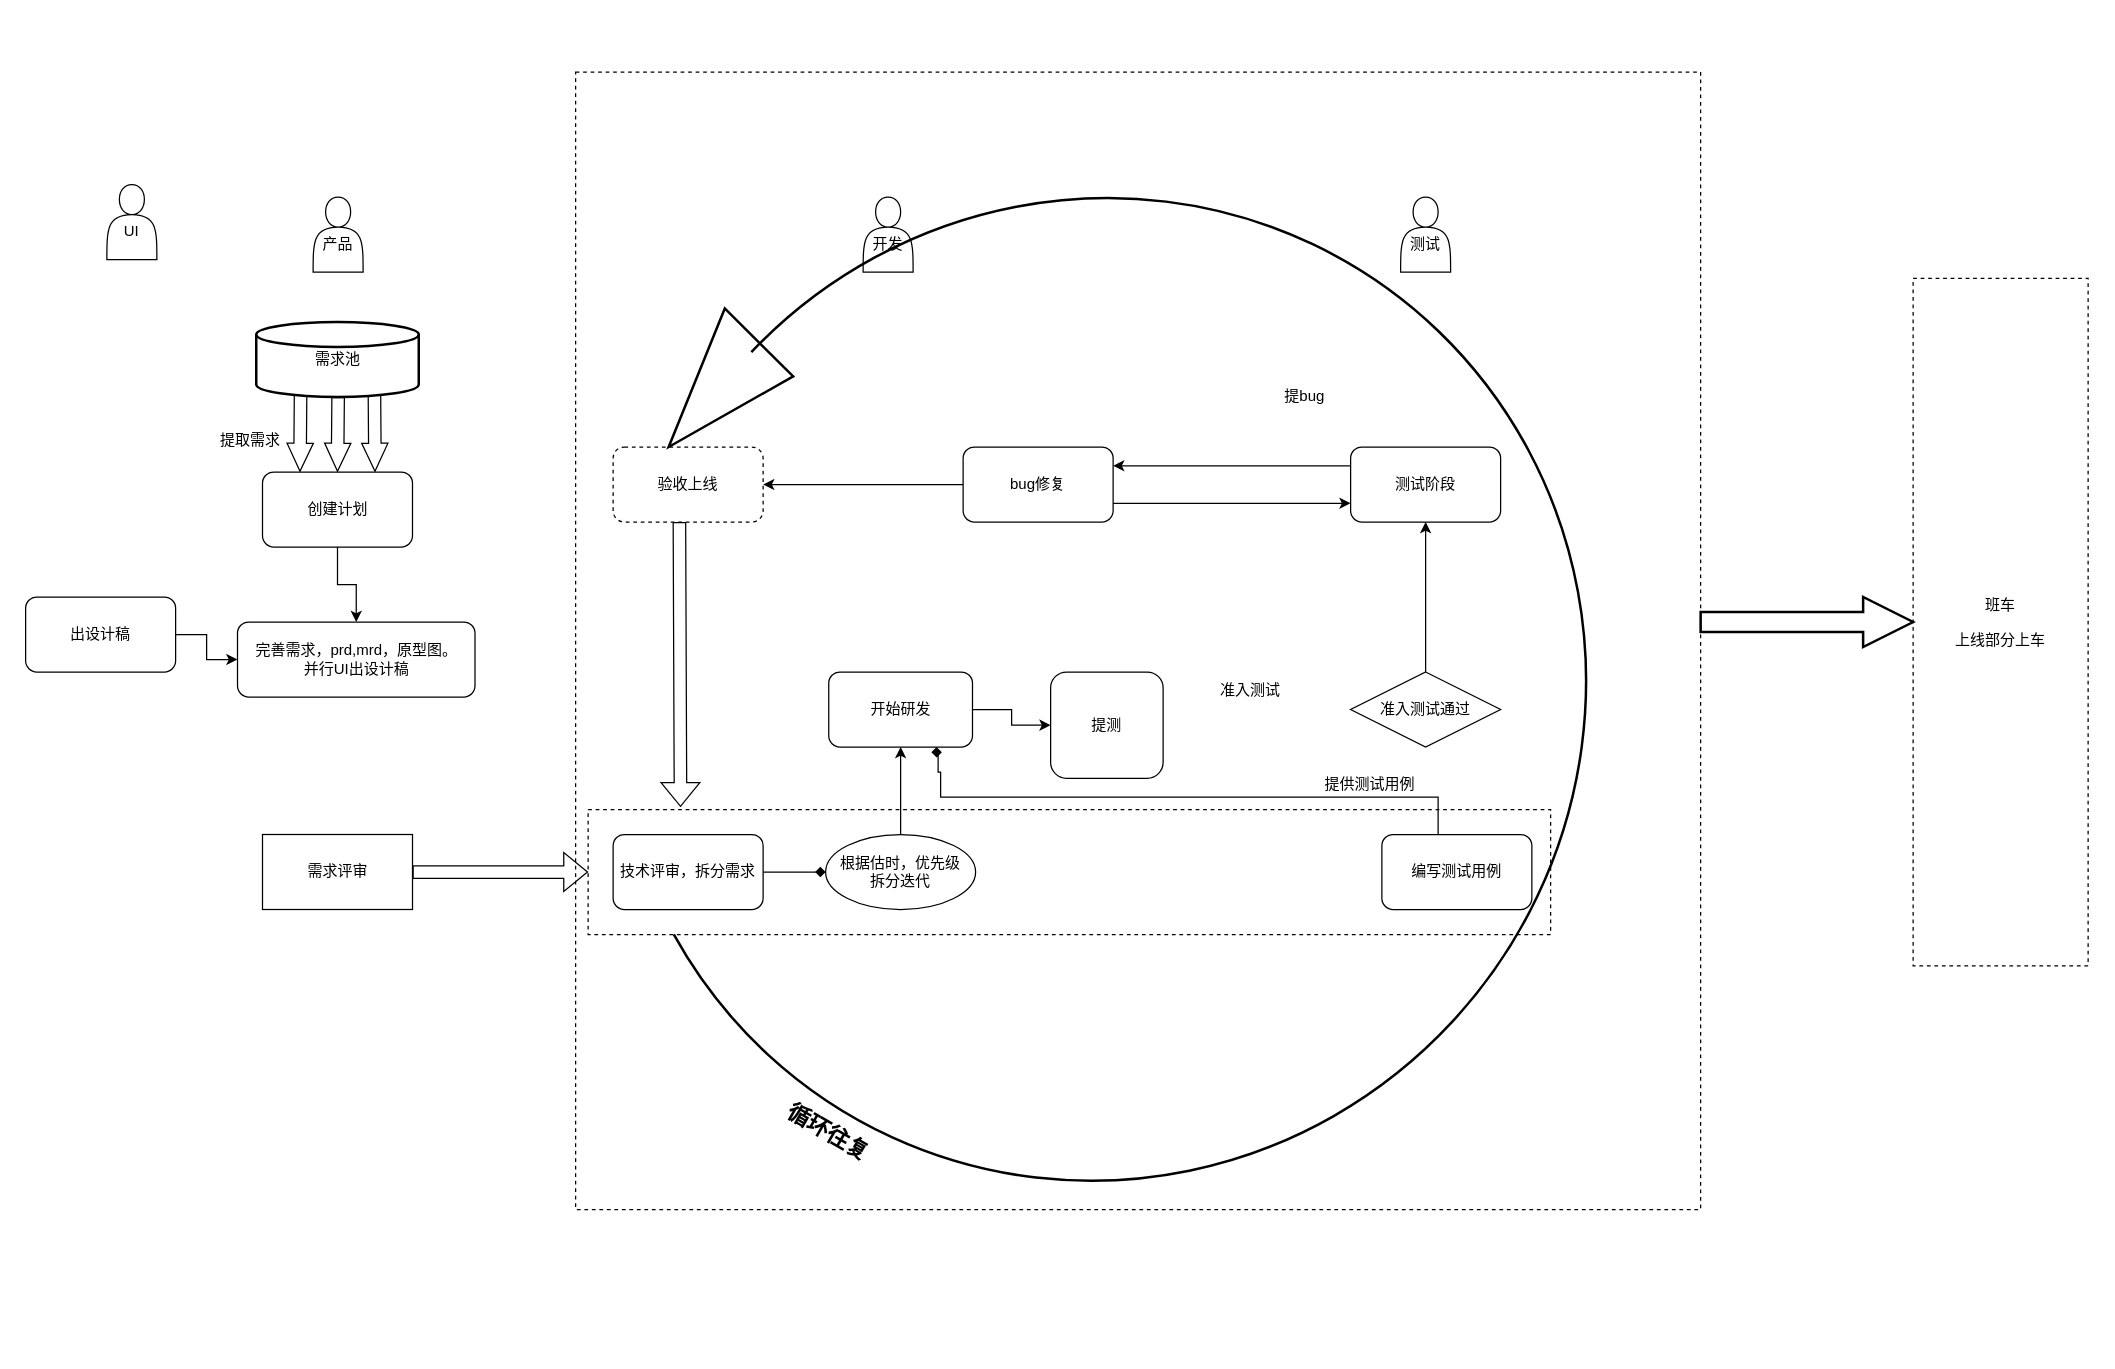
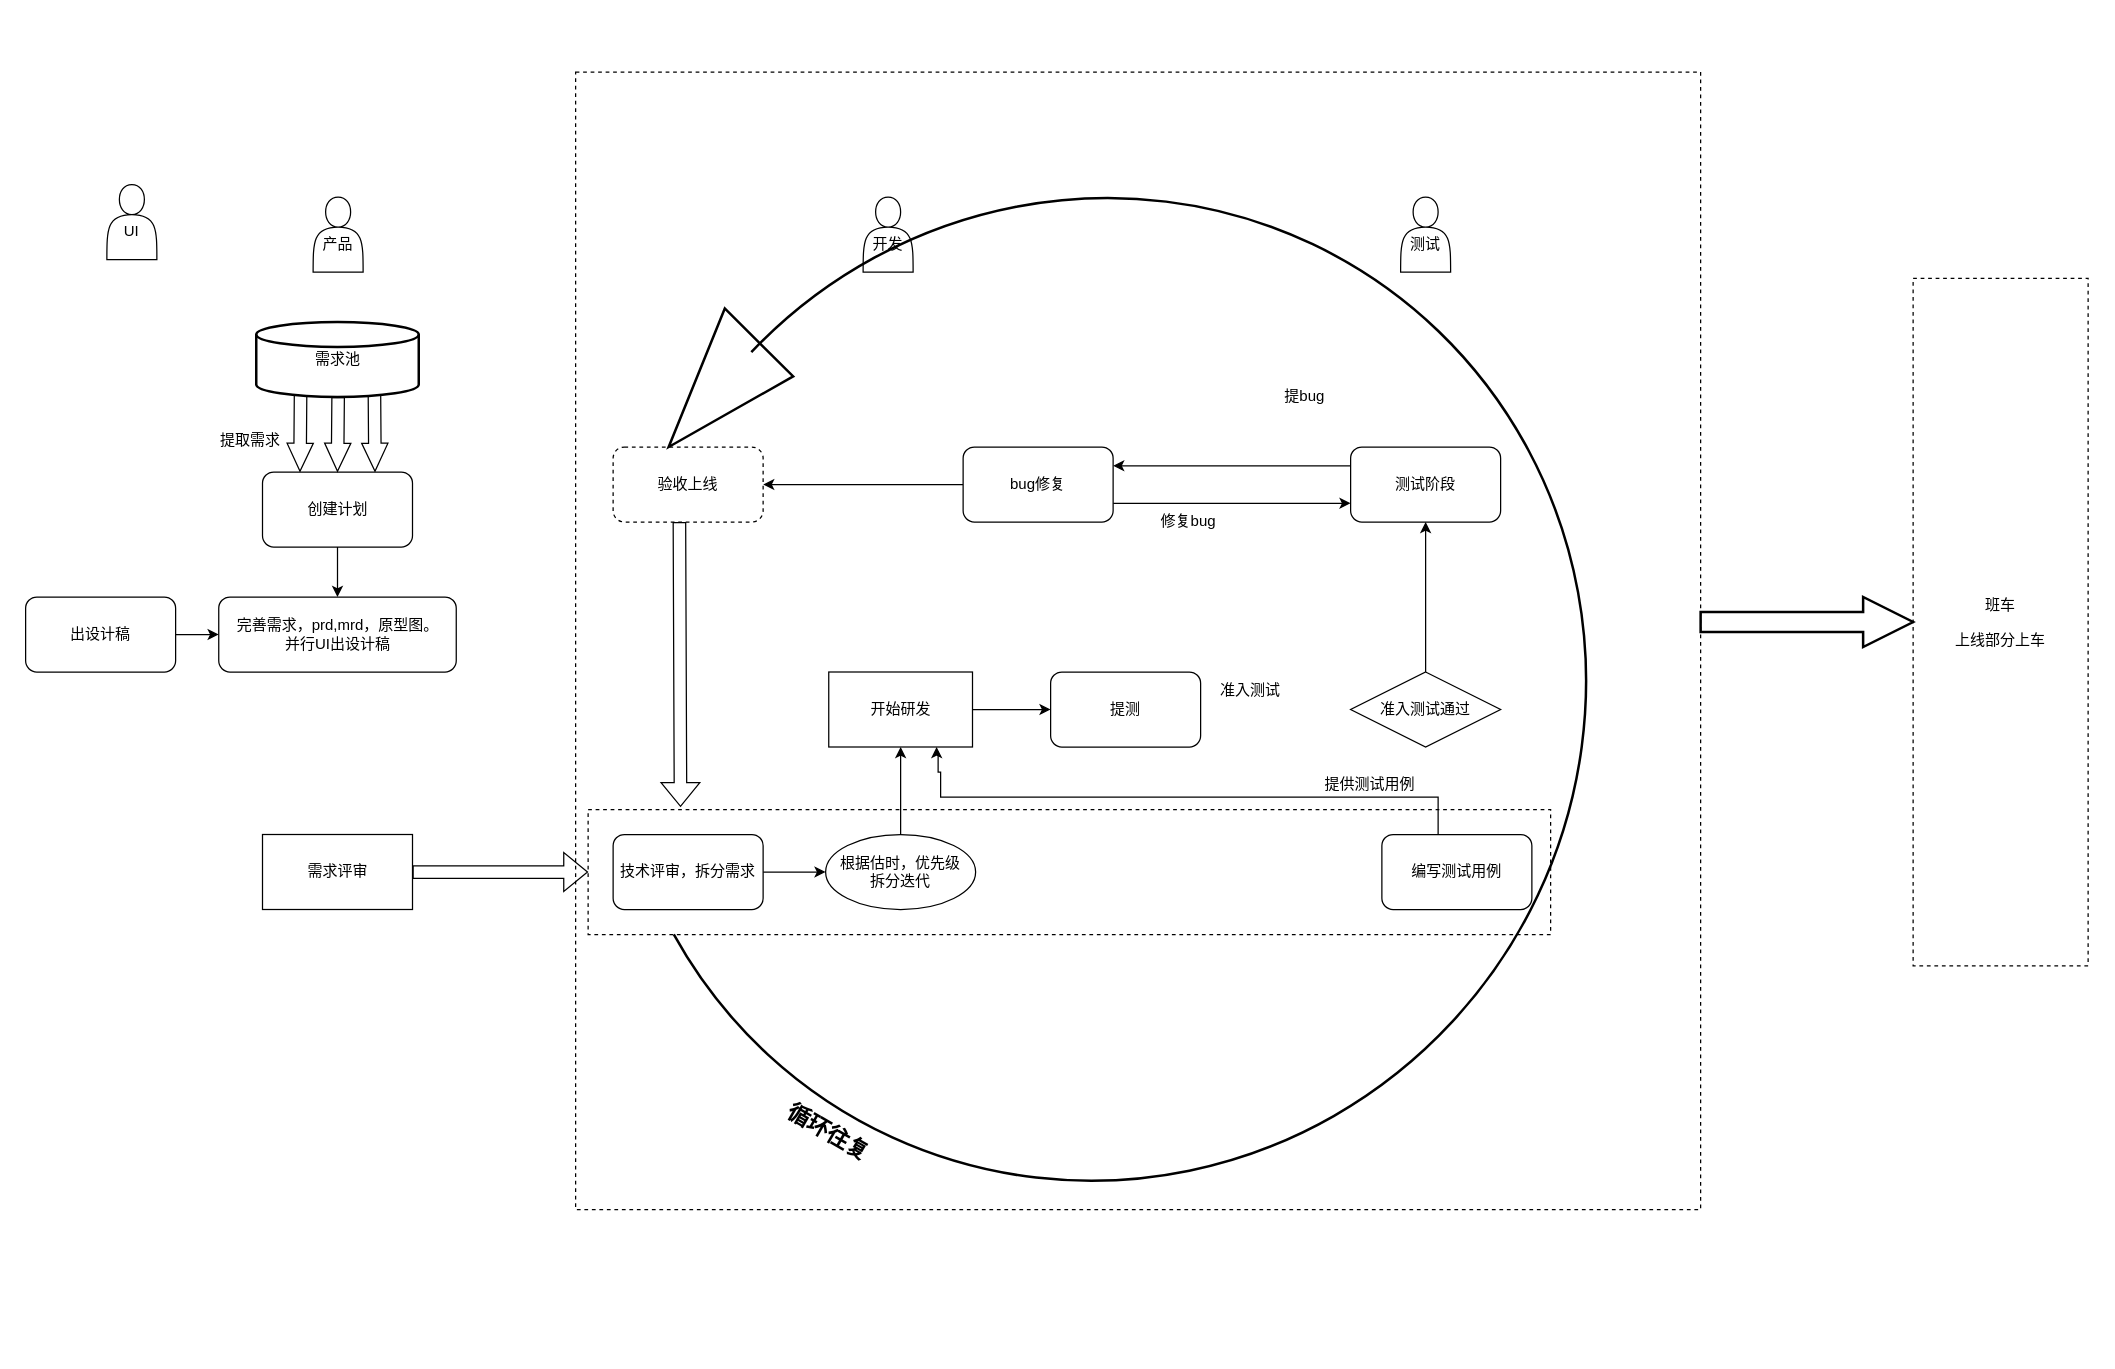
none -> (1188, 522)
(356, 659) -> (338, 634)
(901, 709) -> (901, 709)
(1107, 725) -> (1126, 709)
(938, 753) -> (938, 754)
(815, 872) -> (816, 872)
